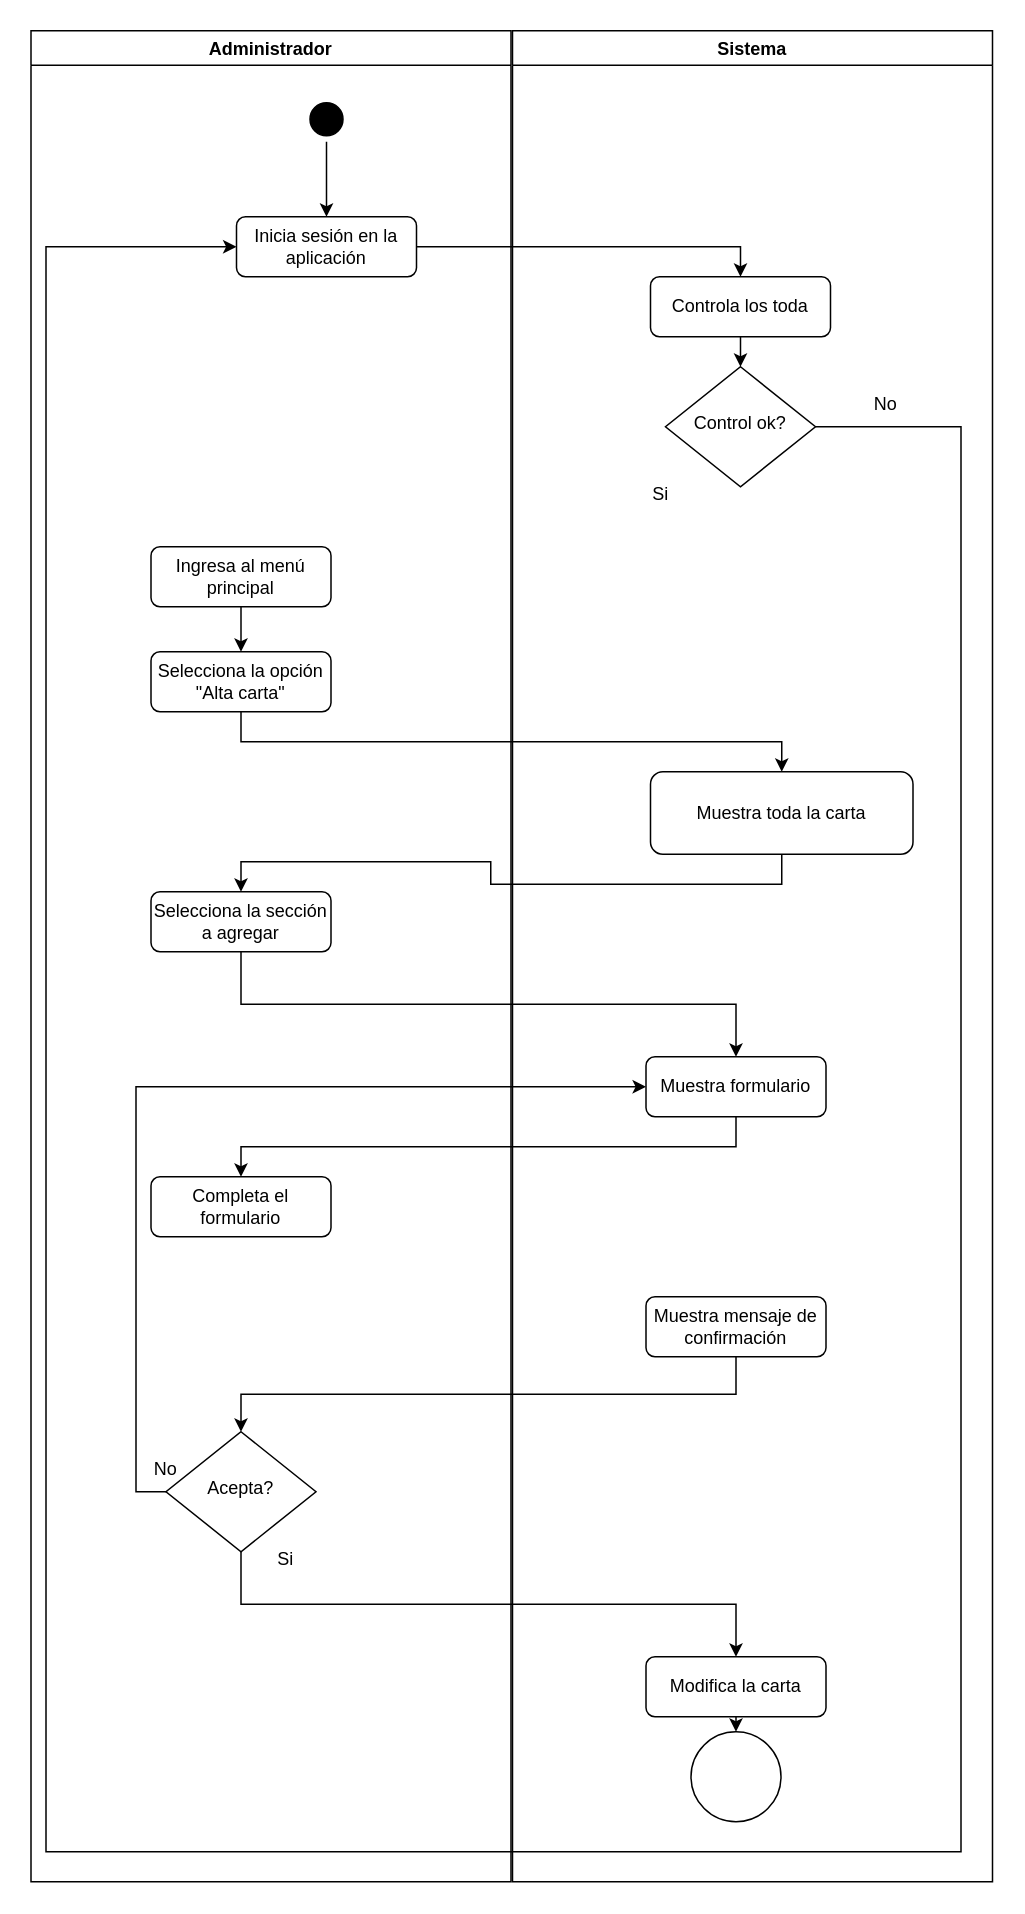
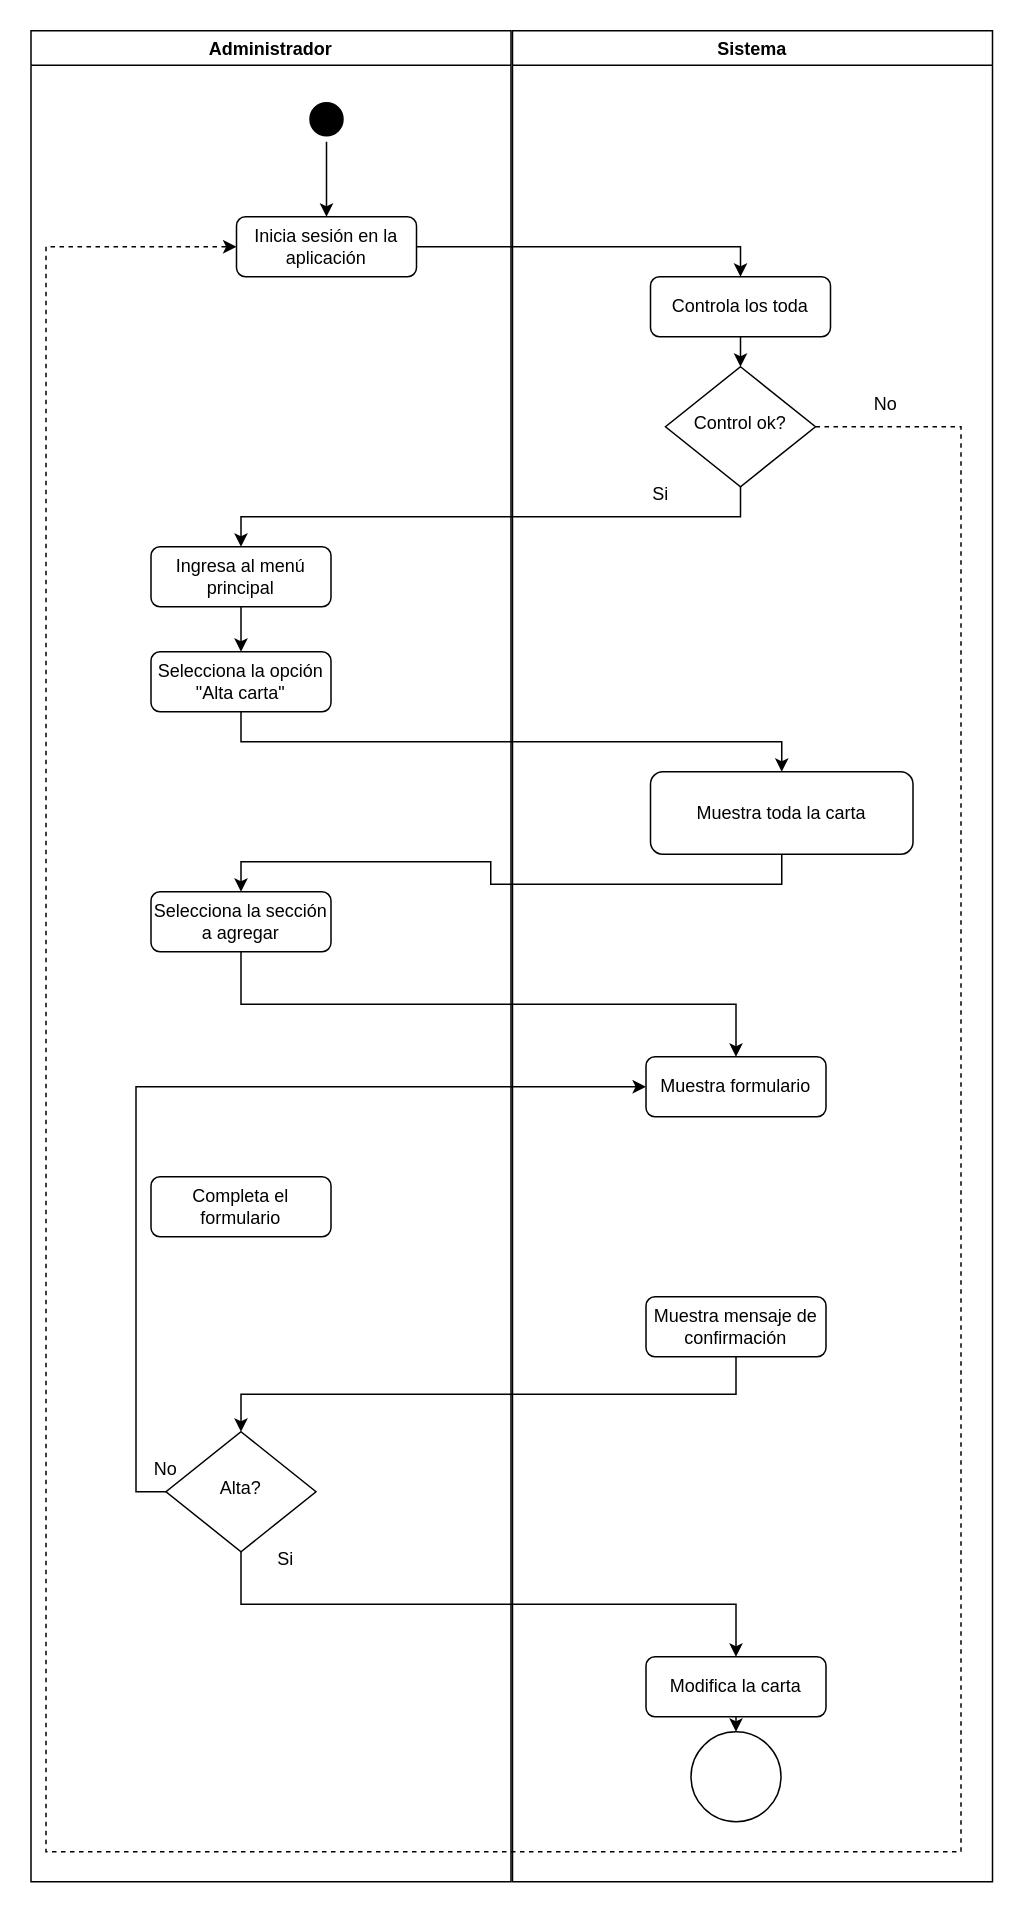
none -> (364, 517)
(364, 1147) -> none
(46, 1193) -> (46, 1193)
(241, 1489) -> (241, 1489)
